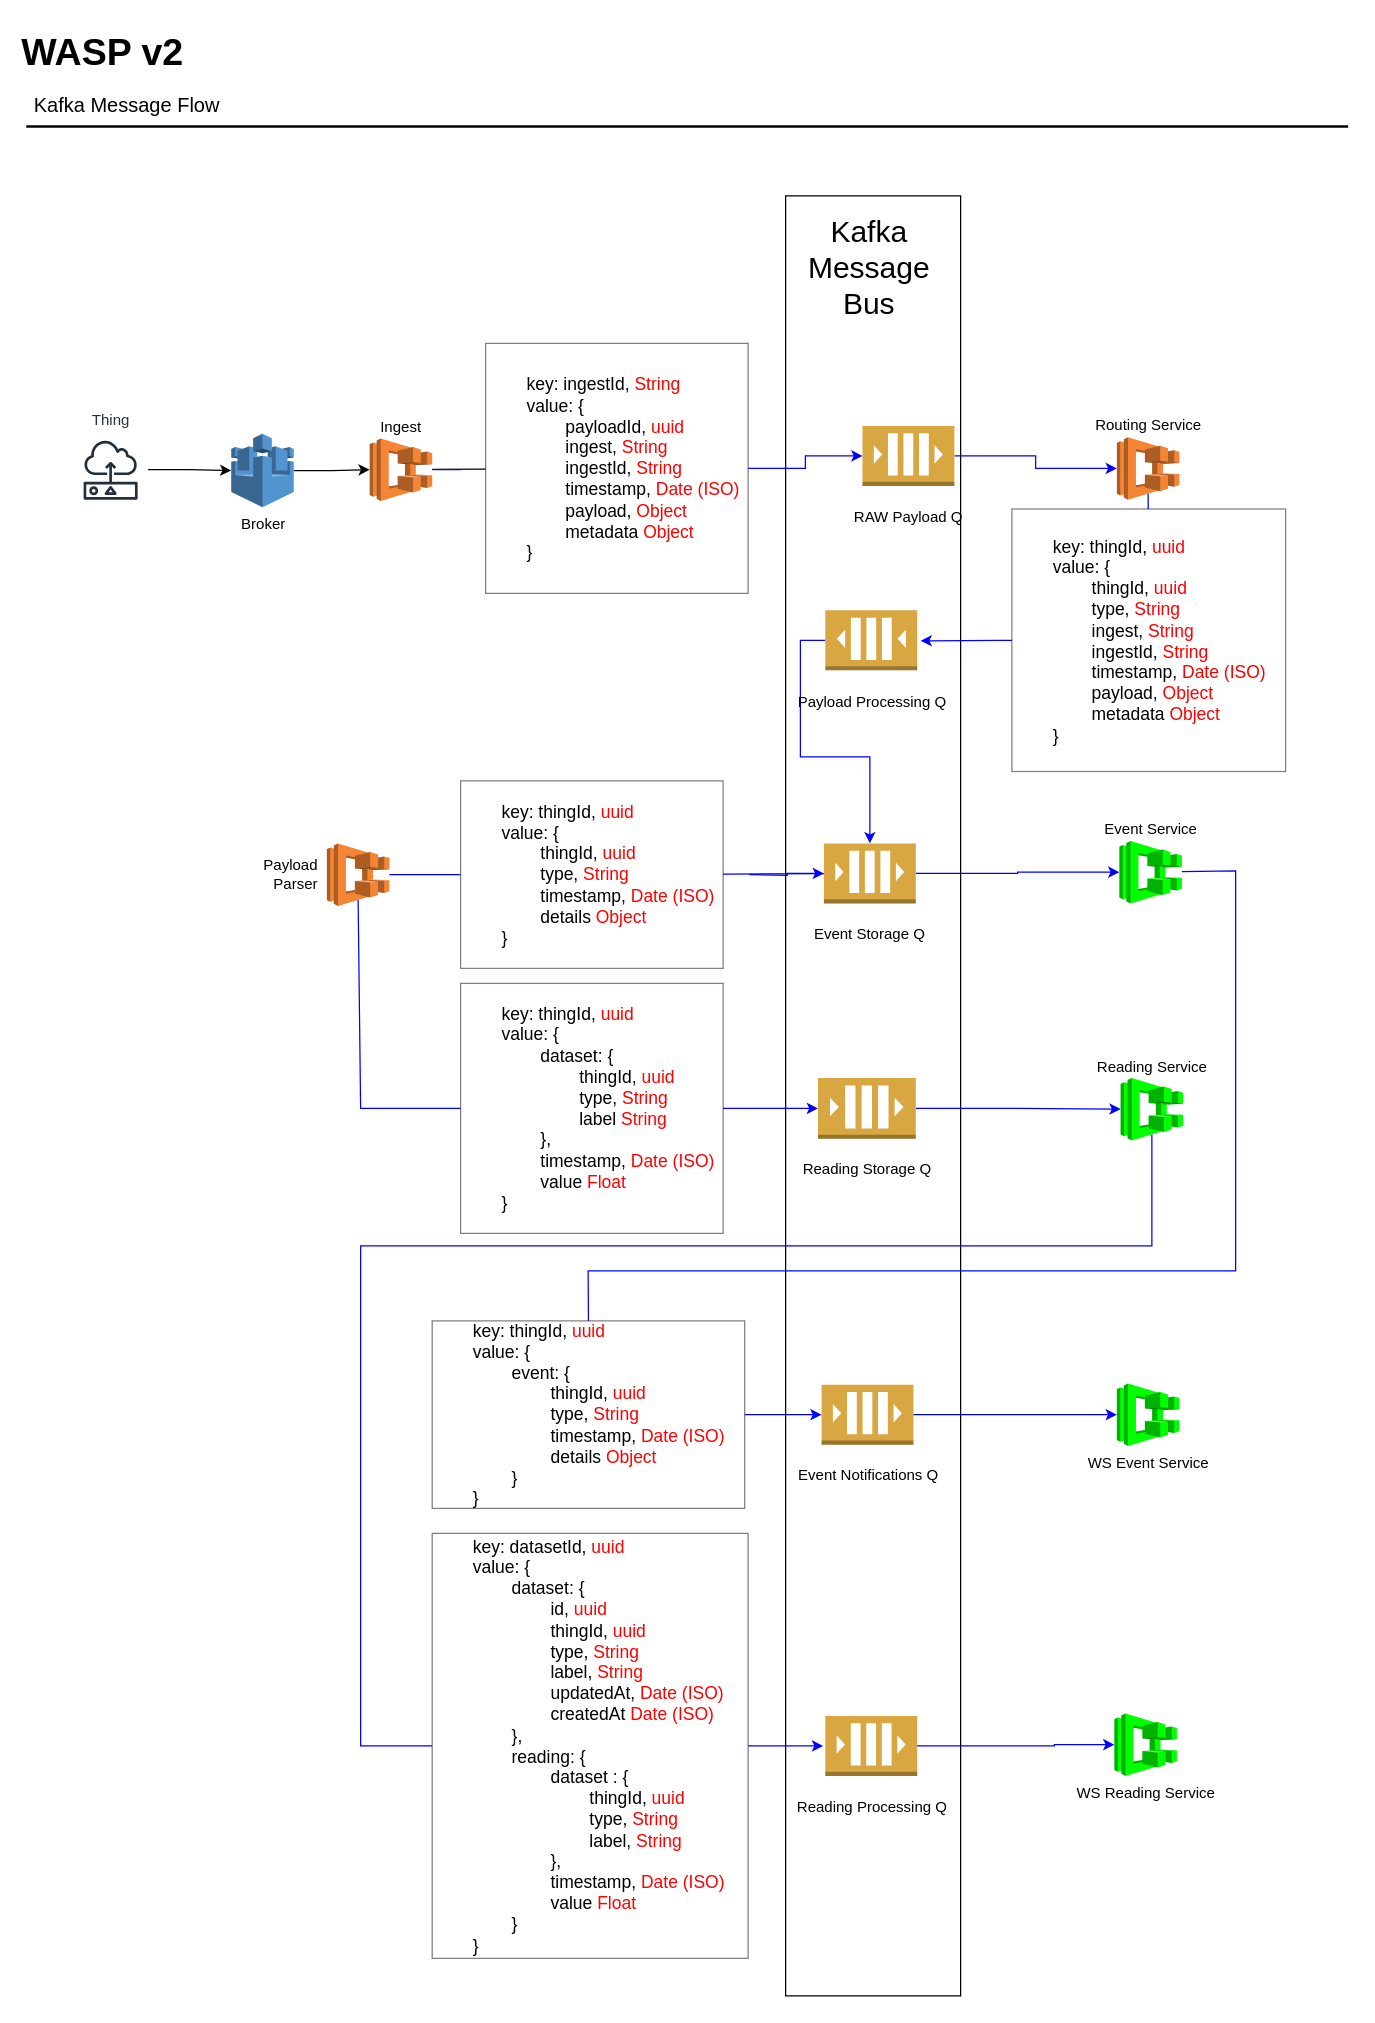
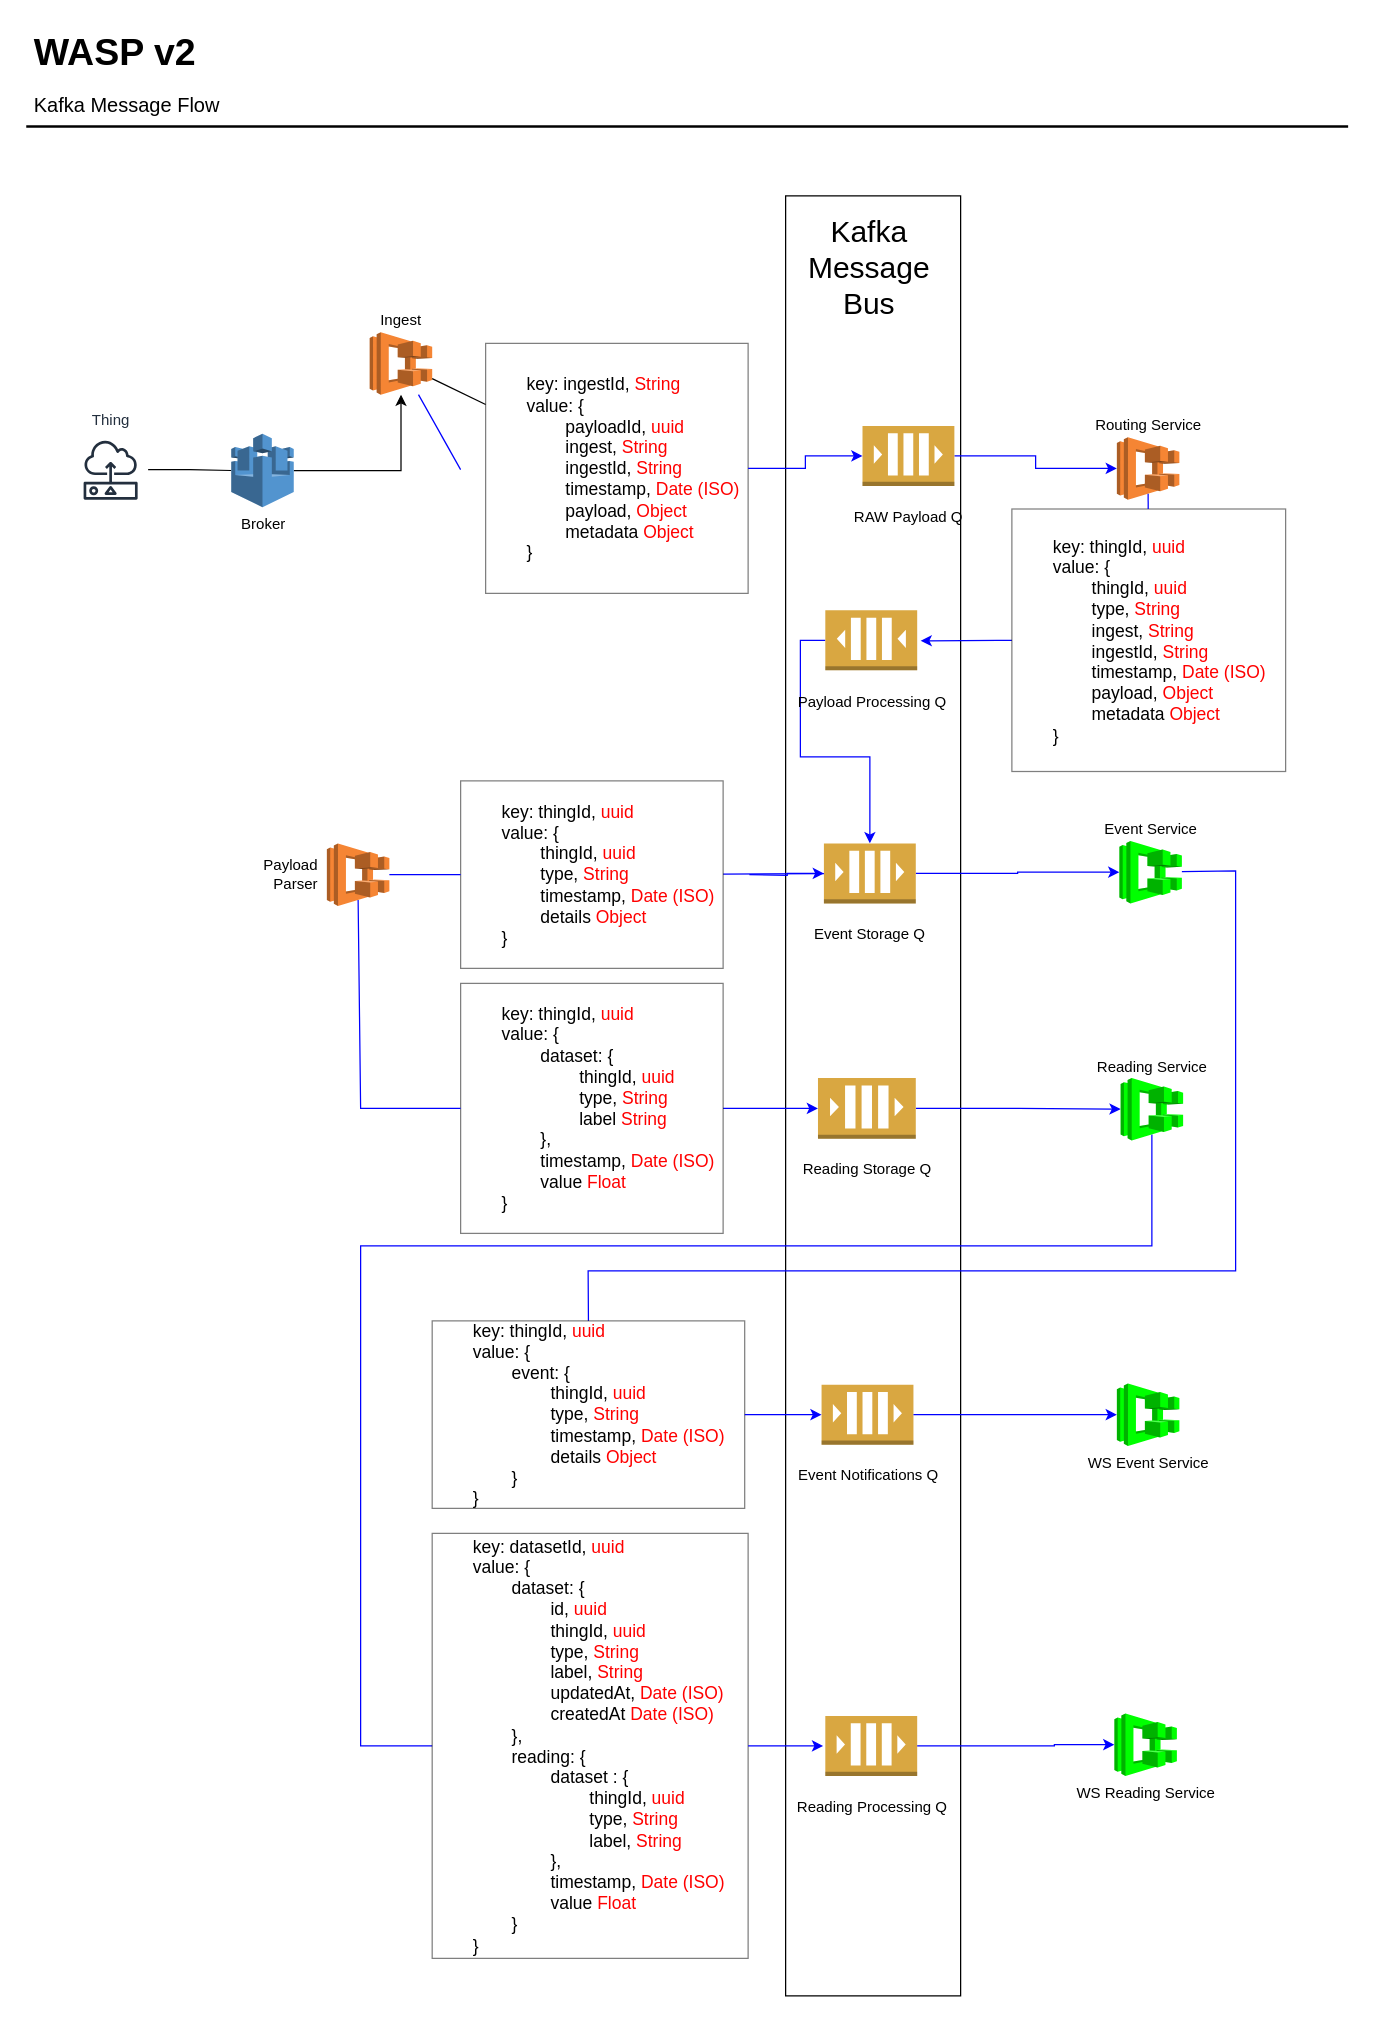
(113, 51) -> (125, 51)
(401, 469) -> (401, 363)
(221, 470) -> (224, 470)
